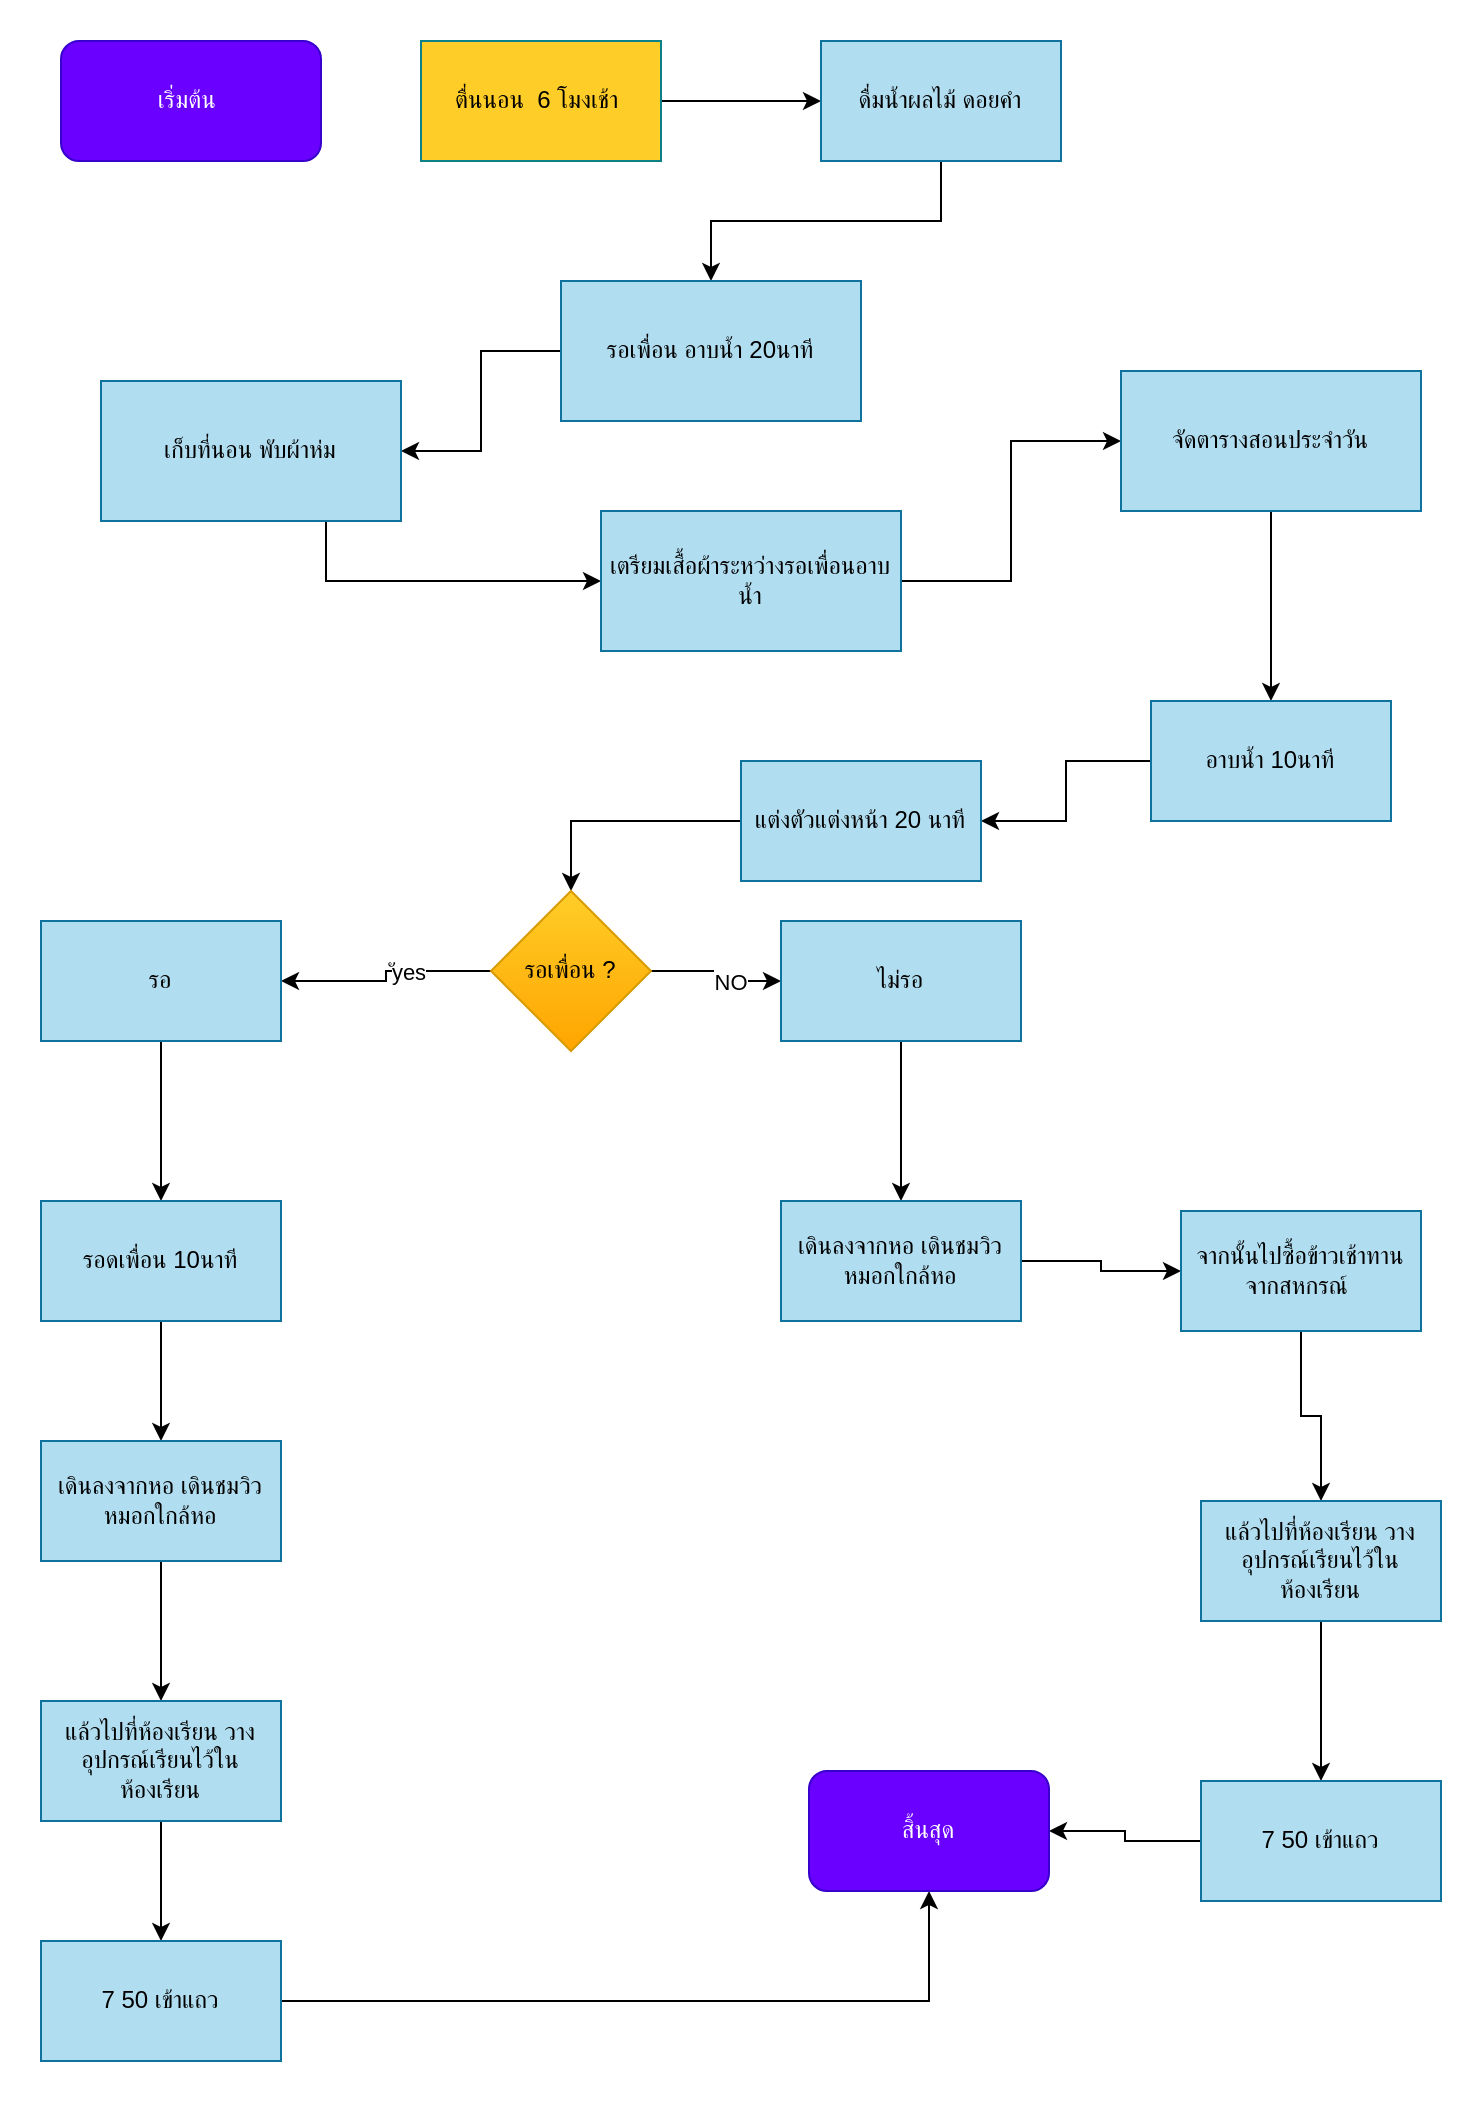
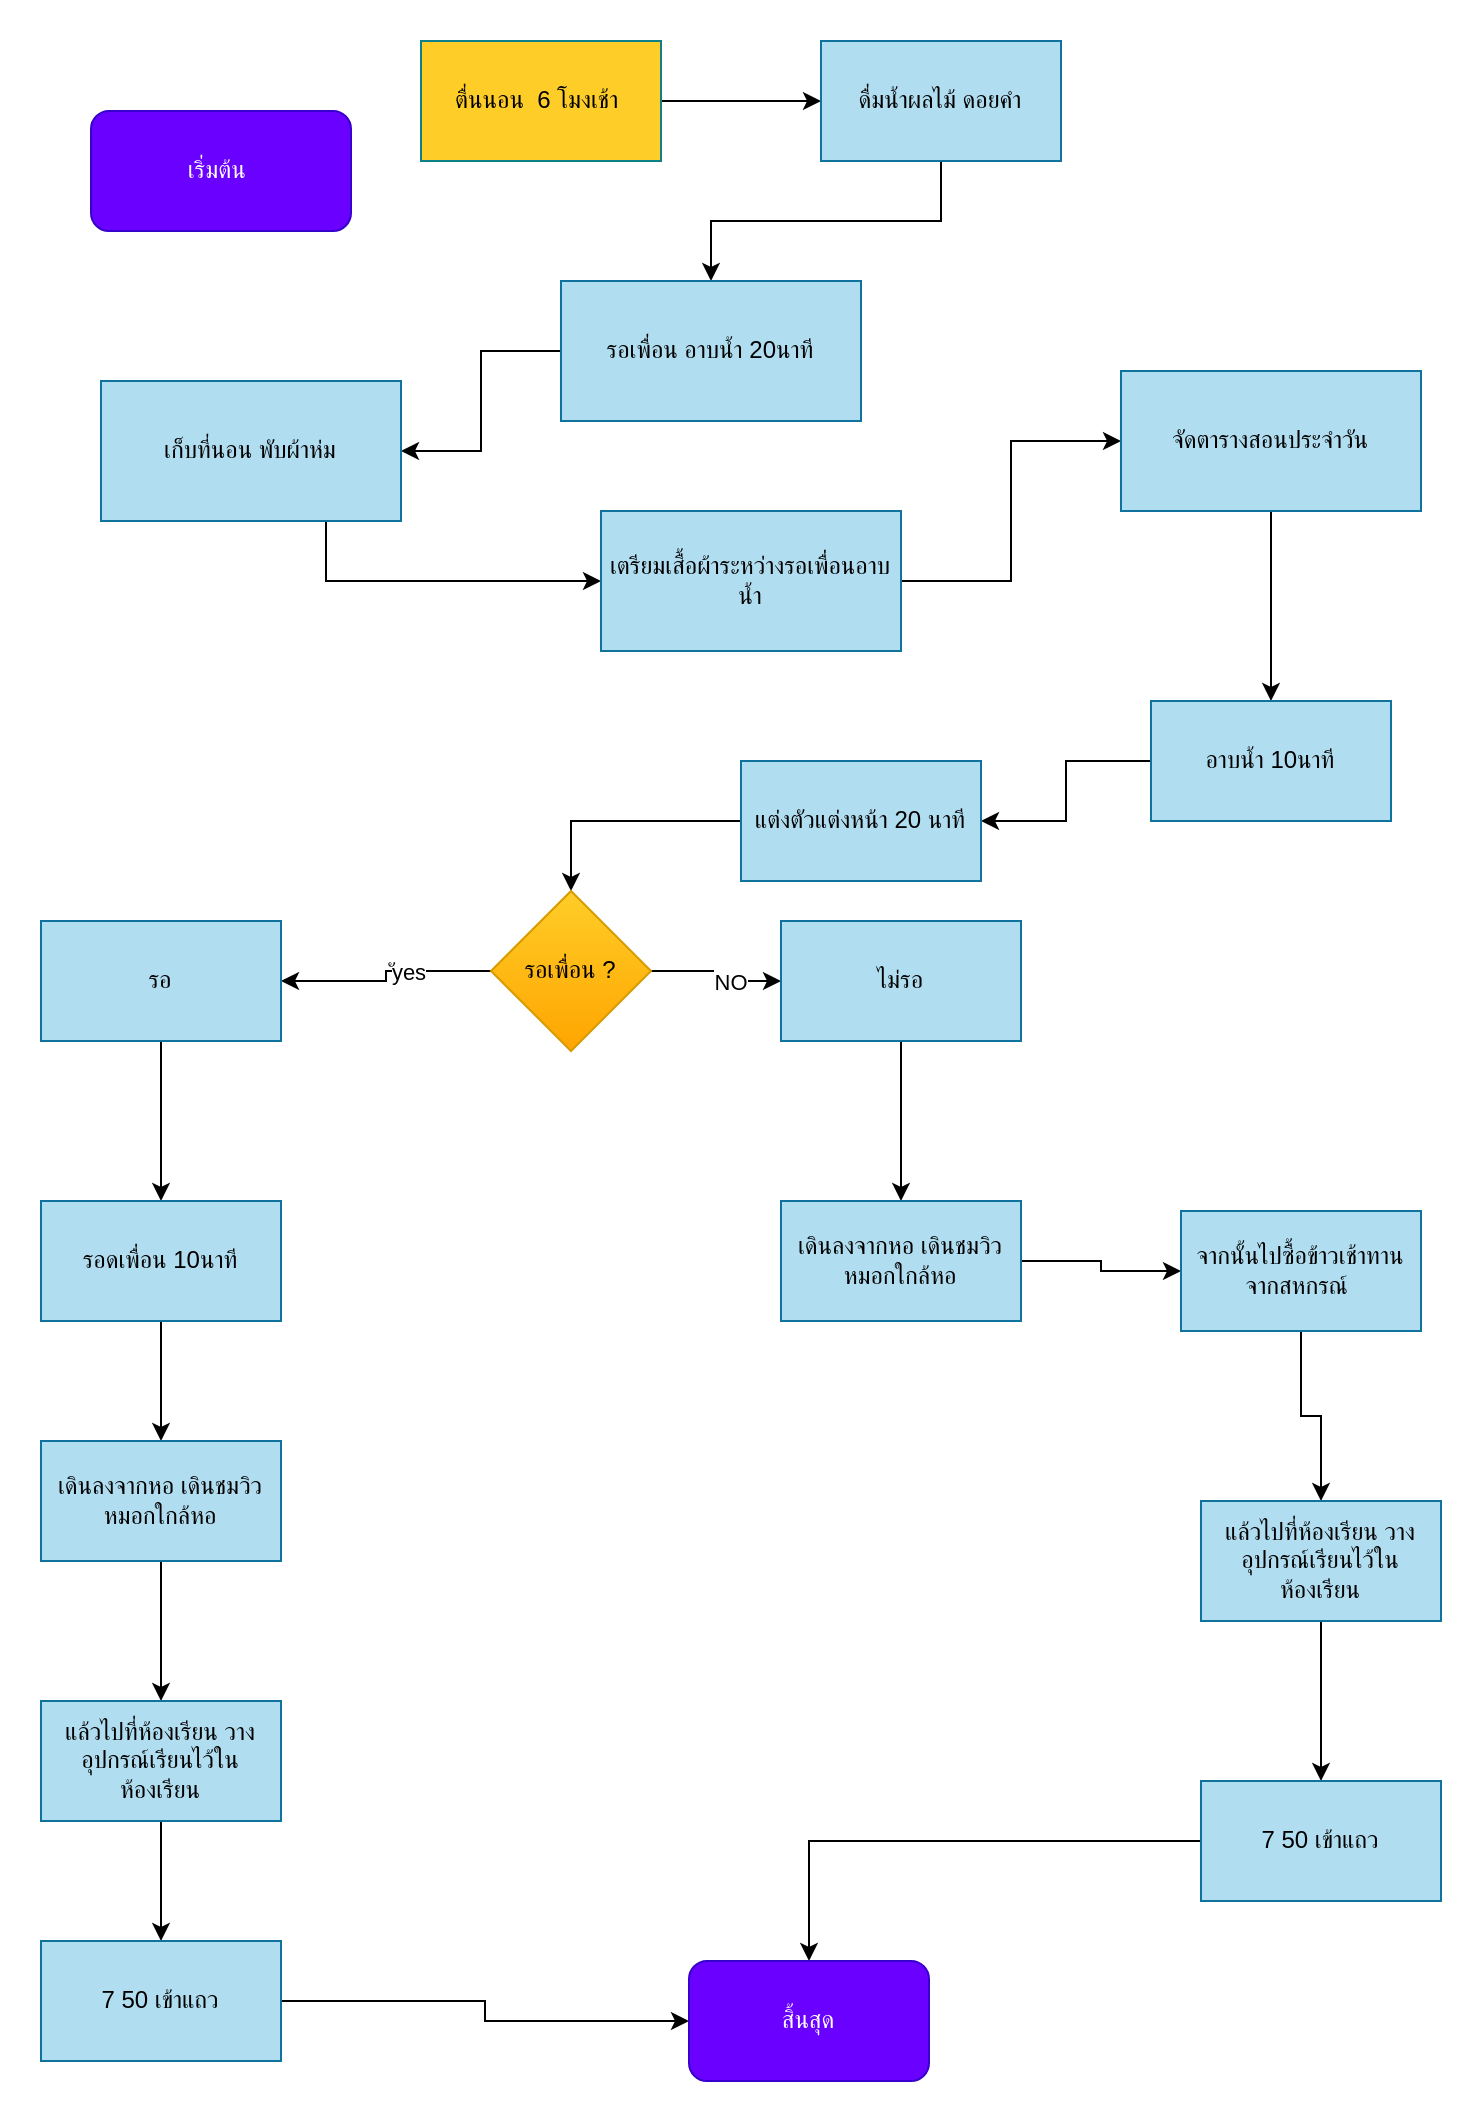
(191, 101) -> (221, 171)
(929, 1831) -> (809, 2021)
